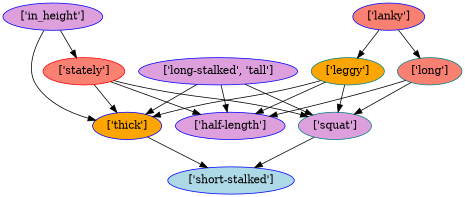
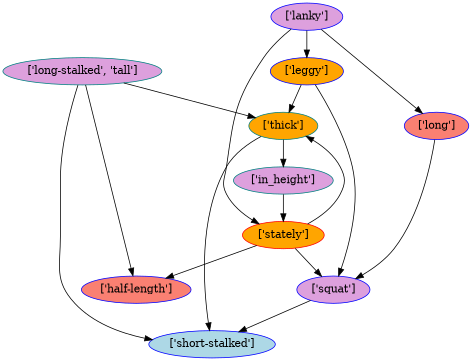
(53, 17) -> (283, 180)
(389, 17) -> (307, 17)
(84, 71) -> (283, 235)
(218, 71) -> (82, 71)
(348, 71) -> (307, 71)
(430, 71) -> (437, 126)
(38, 87) -> (283, 149)
(294, 96) -> none
(348, 97) -> none
(275, 98) -> (60, 235)
none -> (234, 122)
(127, 126) -> (283, 126)
(230, 126) -> (136, 290)
(335, 126) -> (333, 290)
